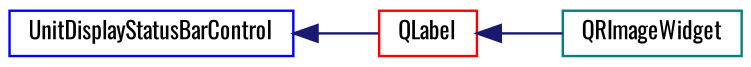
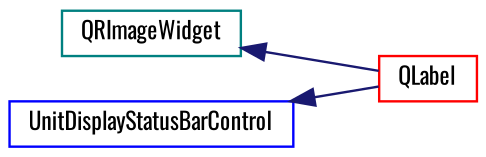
(532, 33) -> (322, 61)
